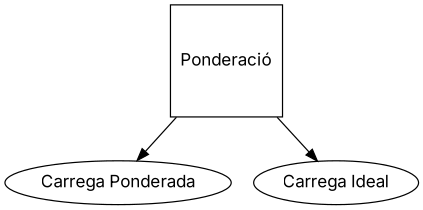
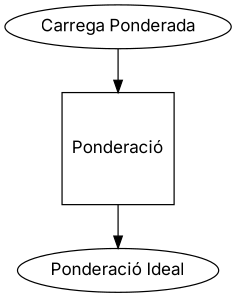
(161, 134) -> (118, 64)
(336, 183) -> (118, 270)
